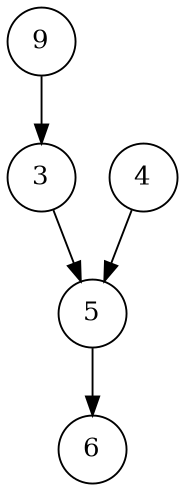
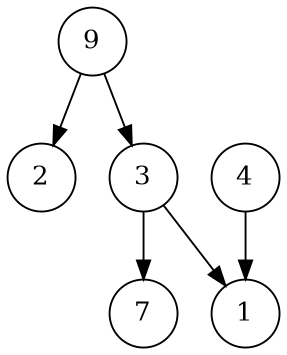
none -> (42, 178)
(93, 314) -> (246, 314)
none -> (144, 314)
(93, 450) -> none
